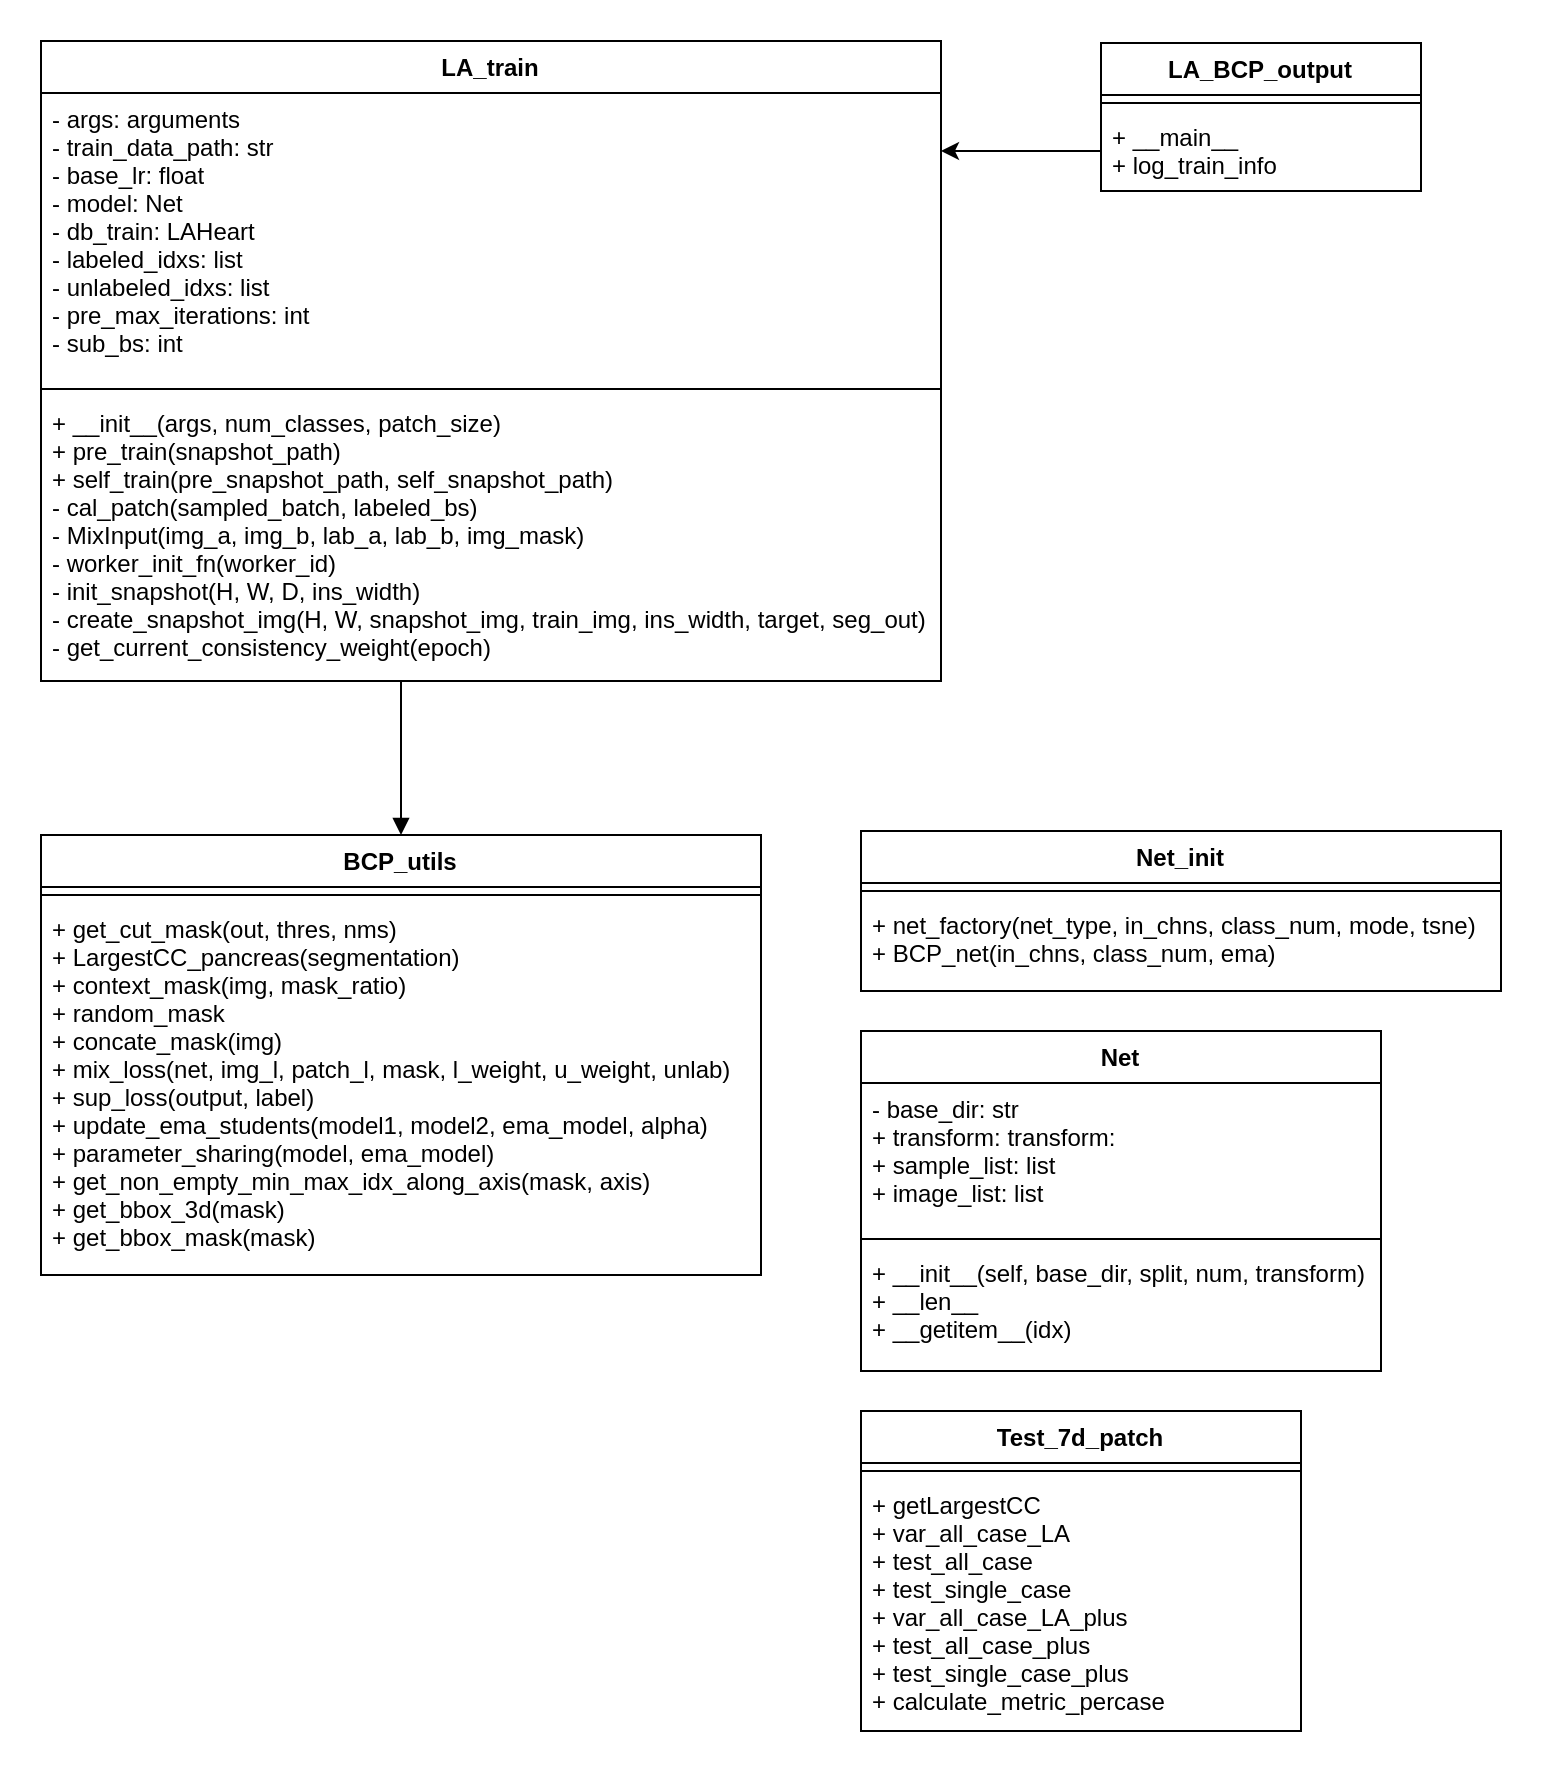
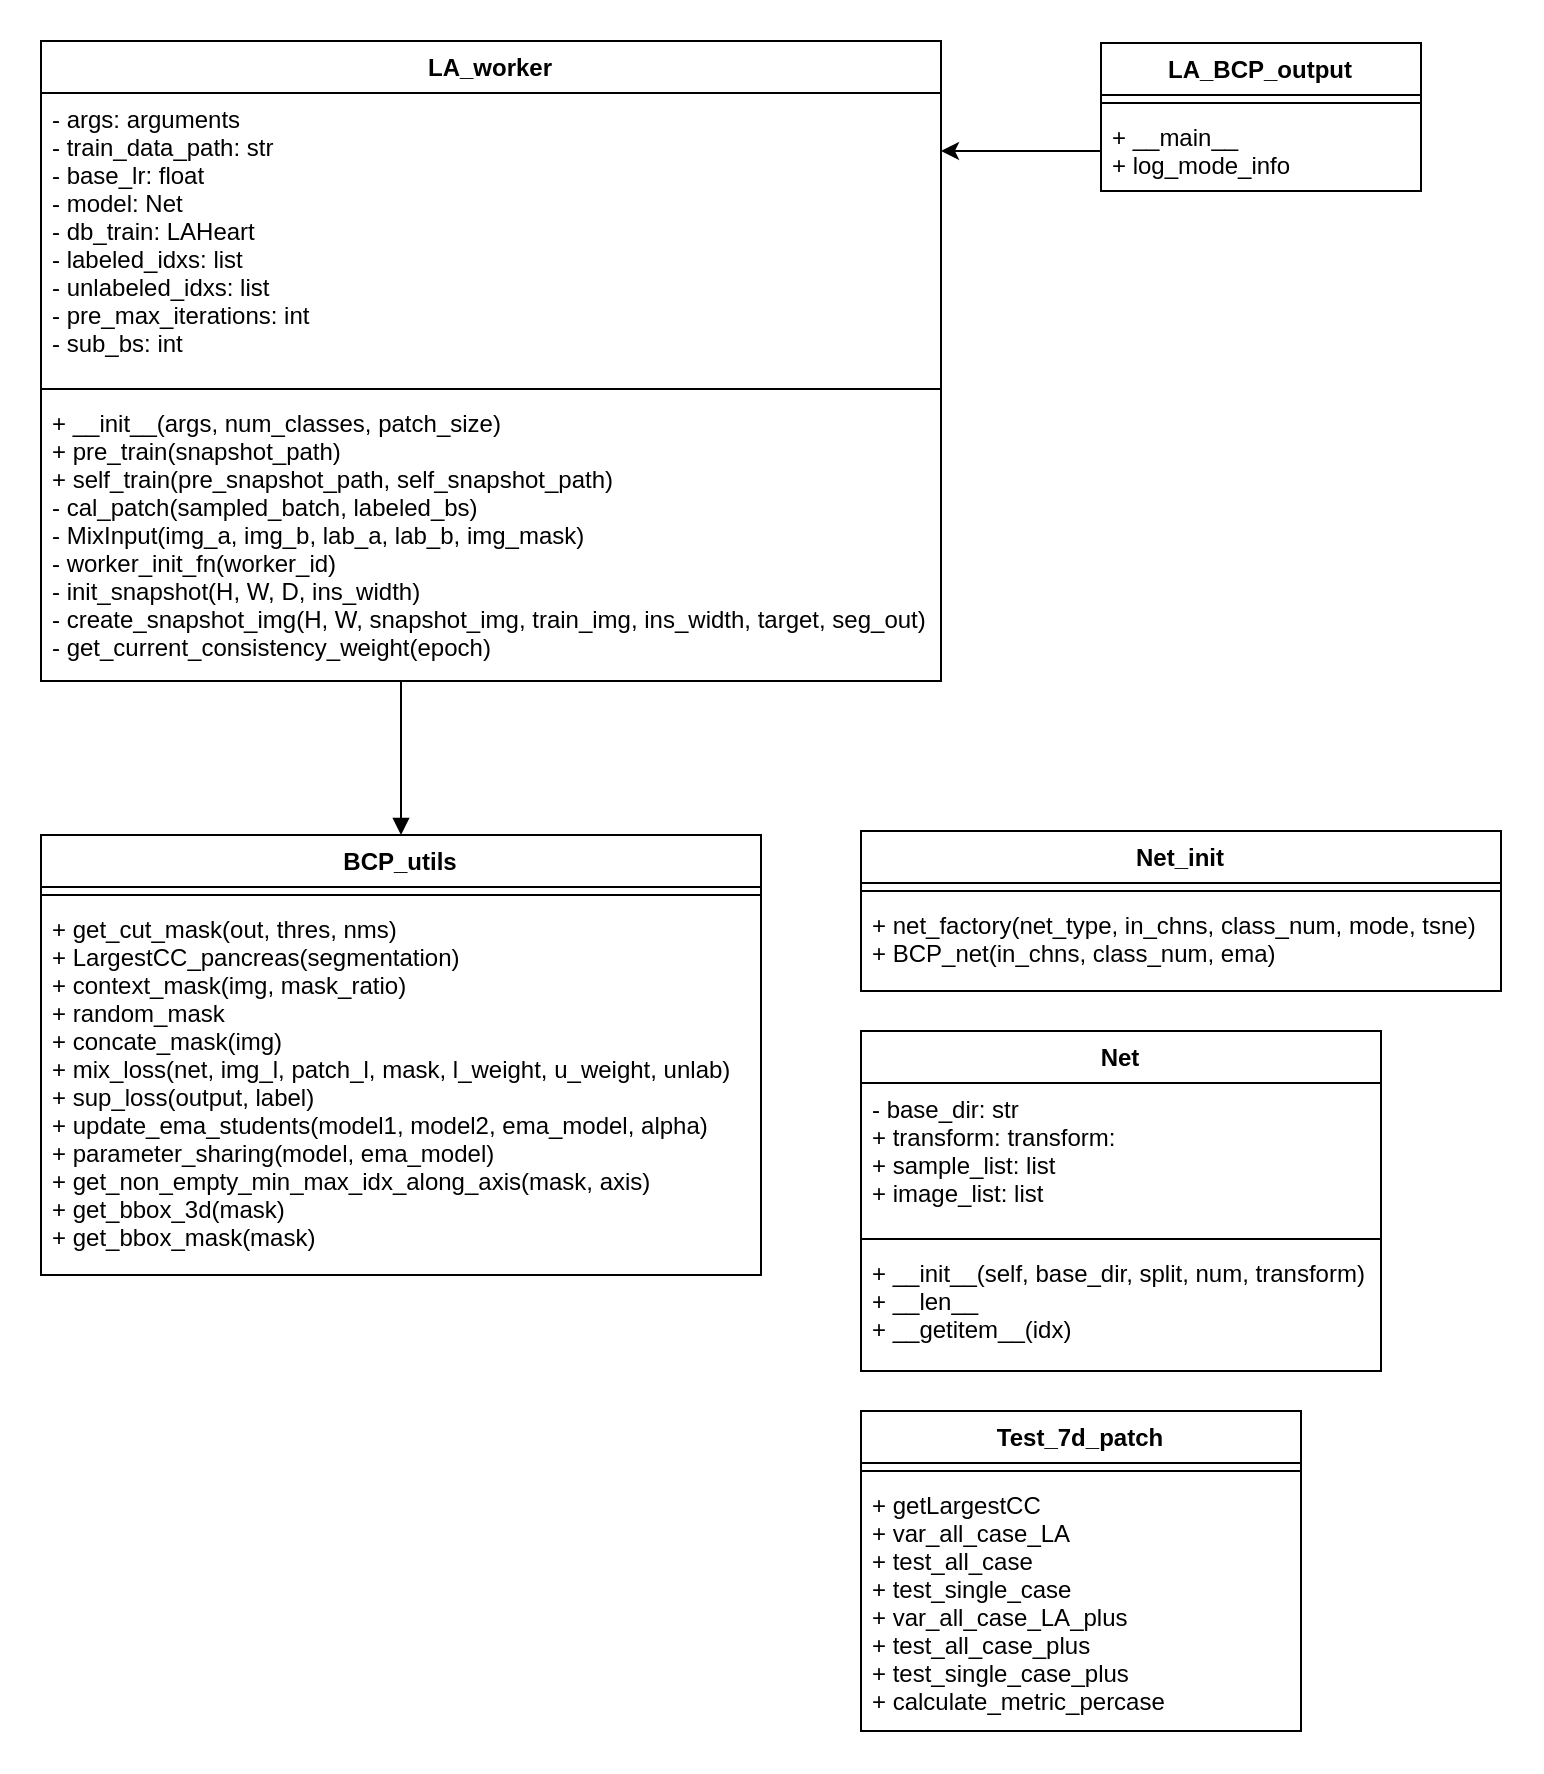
(490, 68) -> (490, 68)
(1173, 138) -> (1173, 138)
